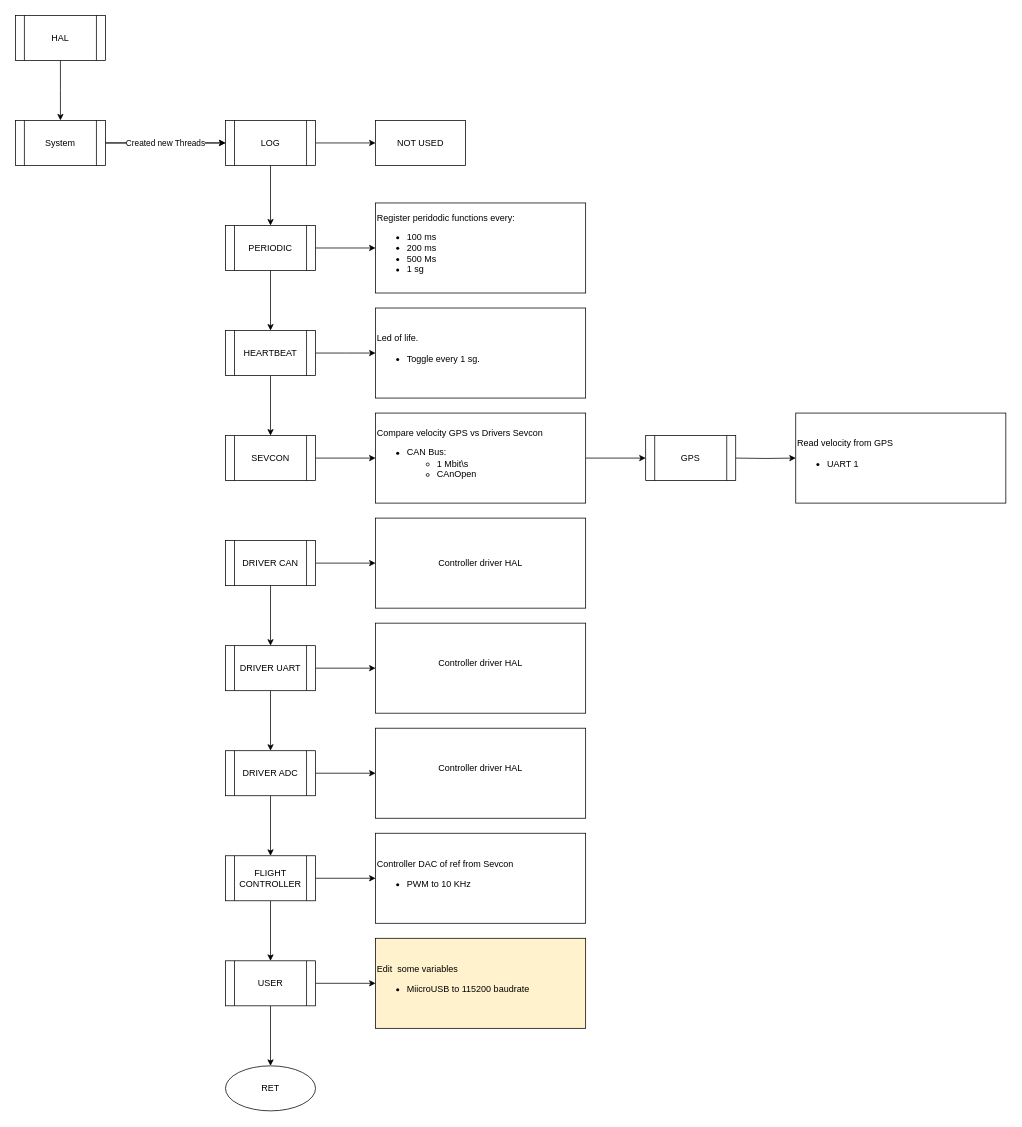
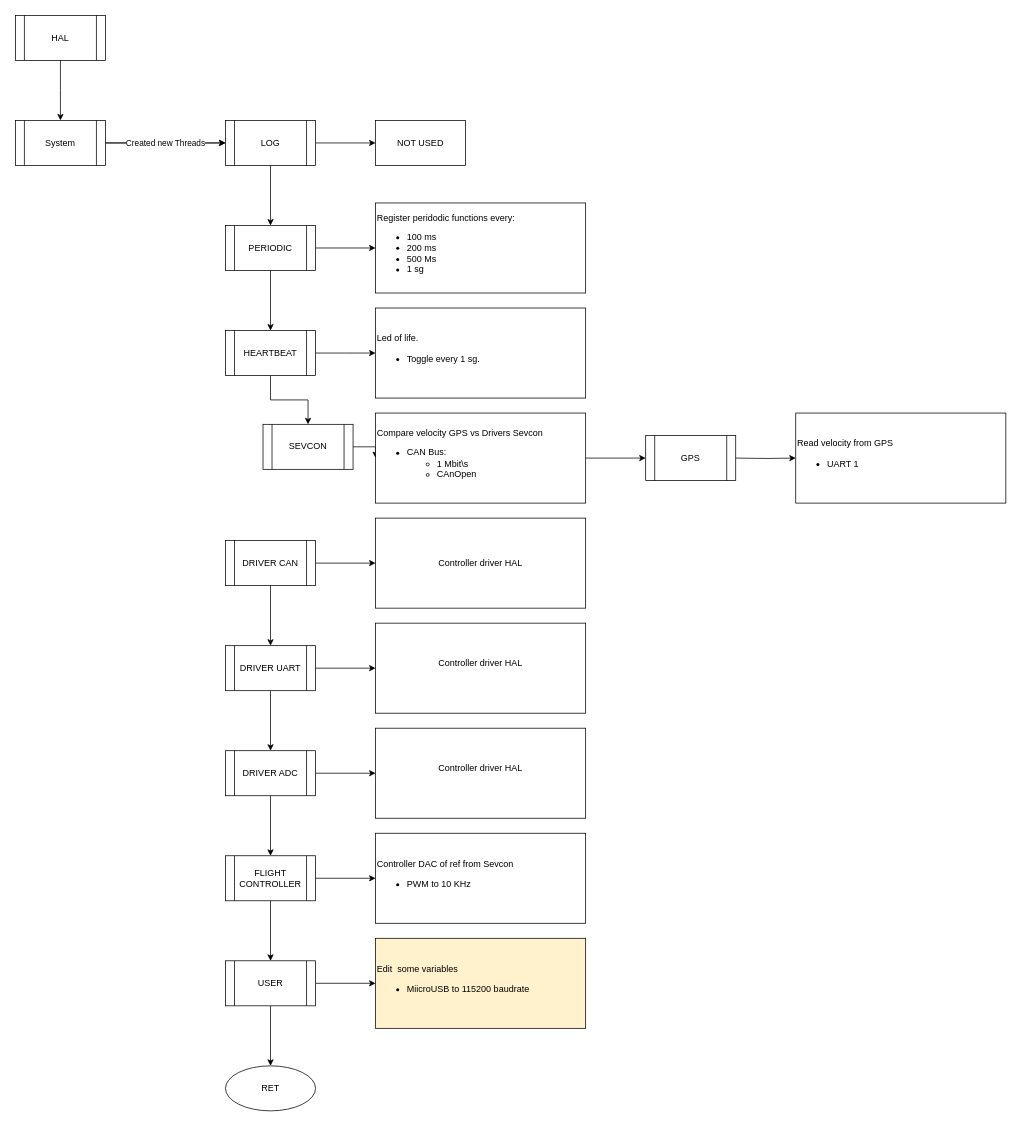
(270, 458) -> (308, 447)
